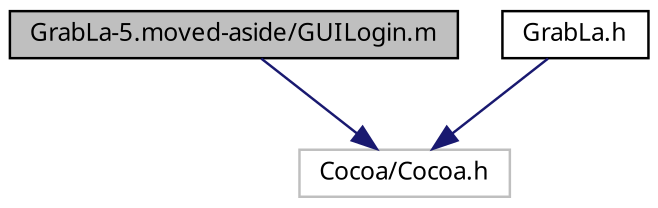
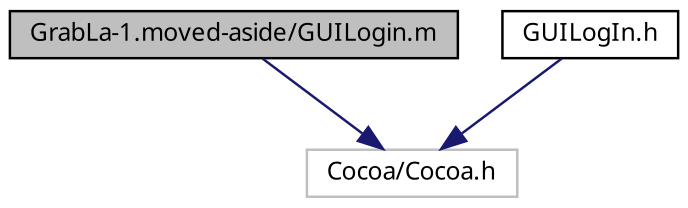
(234, 35) -> (234, 35)
(575, 35) -> (590, 35)
